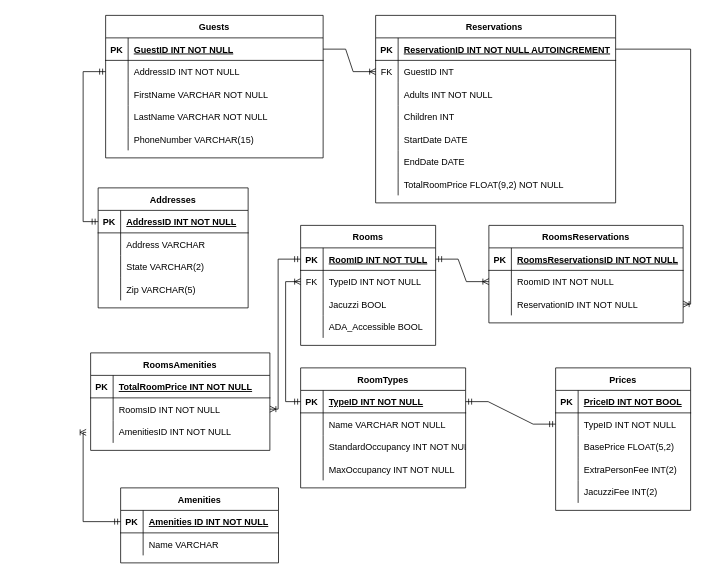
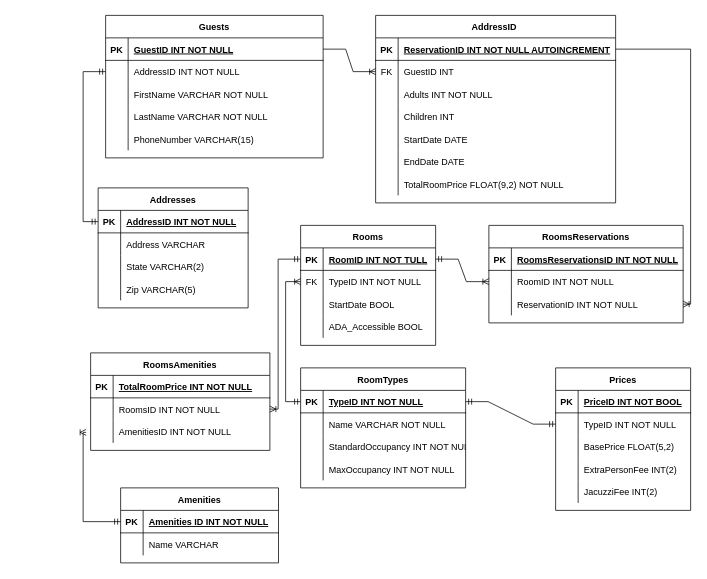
(495, 27) -> (495, 27)
(356, 305) -> (363, 305)
